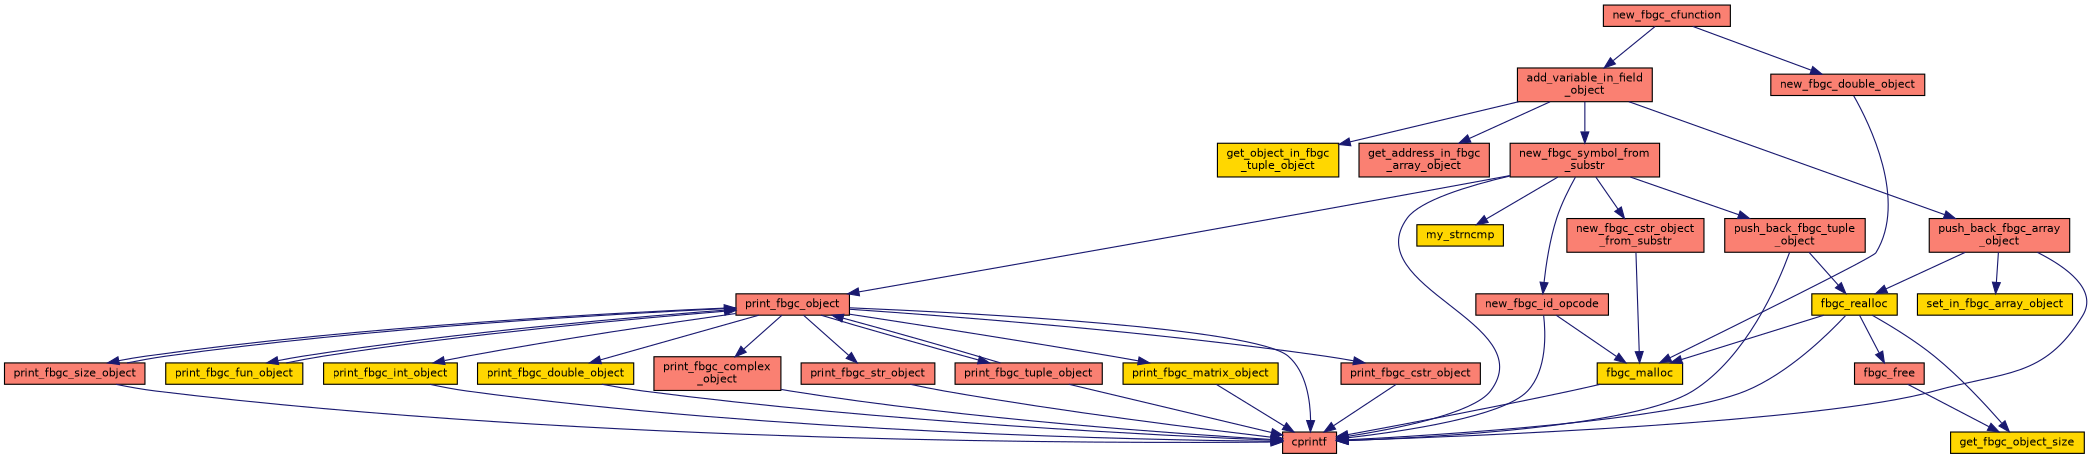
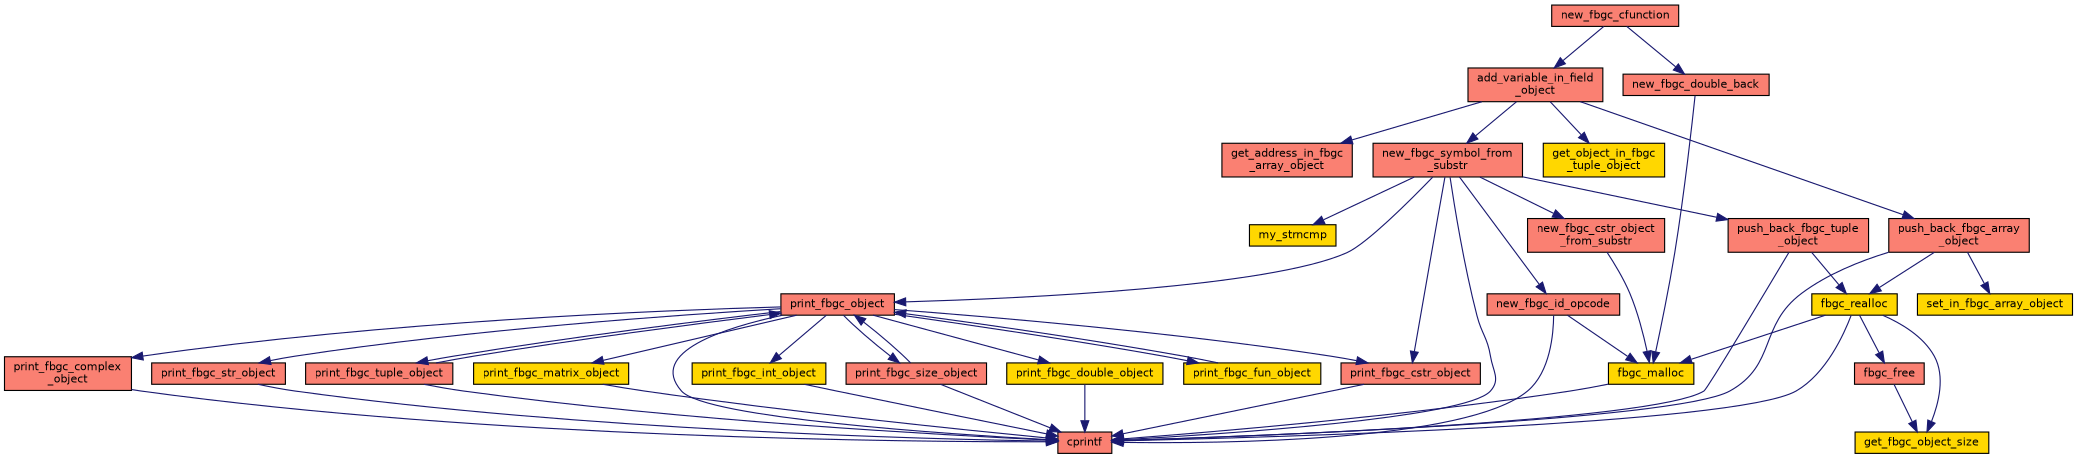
(1848, 85) -> (1696, 85)
none -> (1430, 264)
